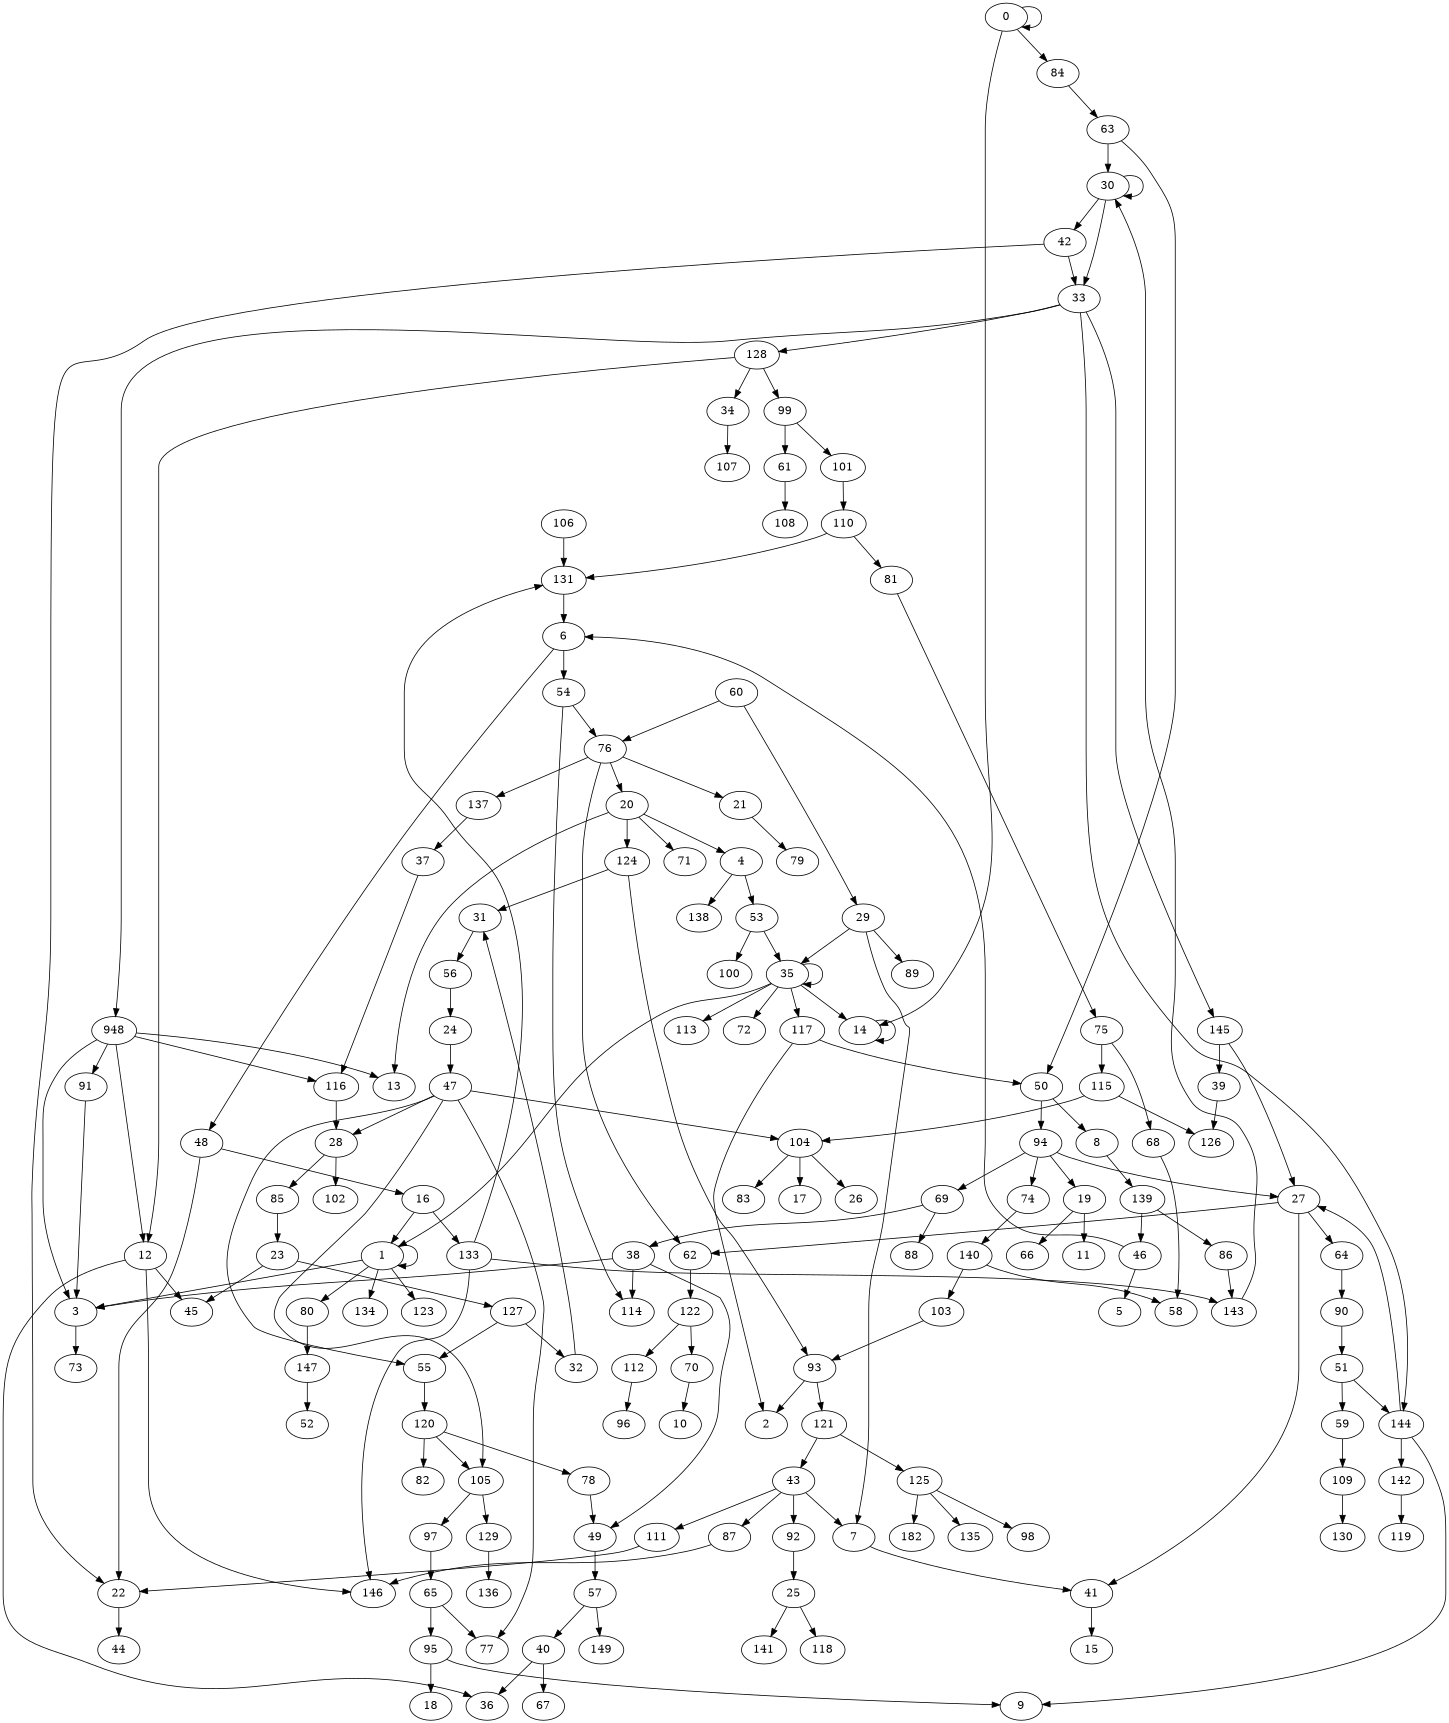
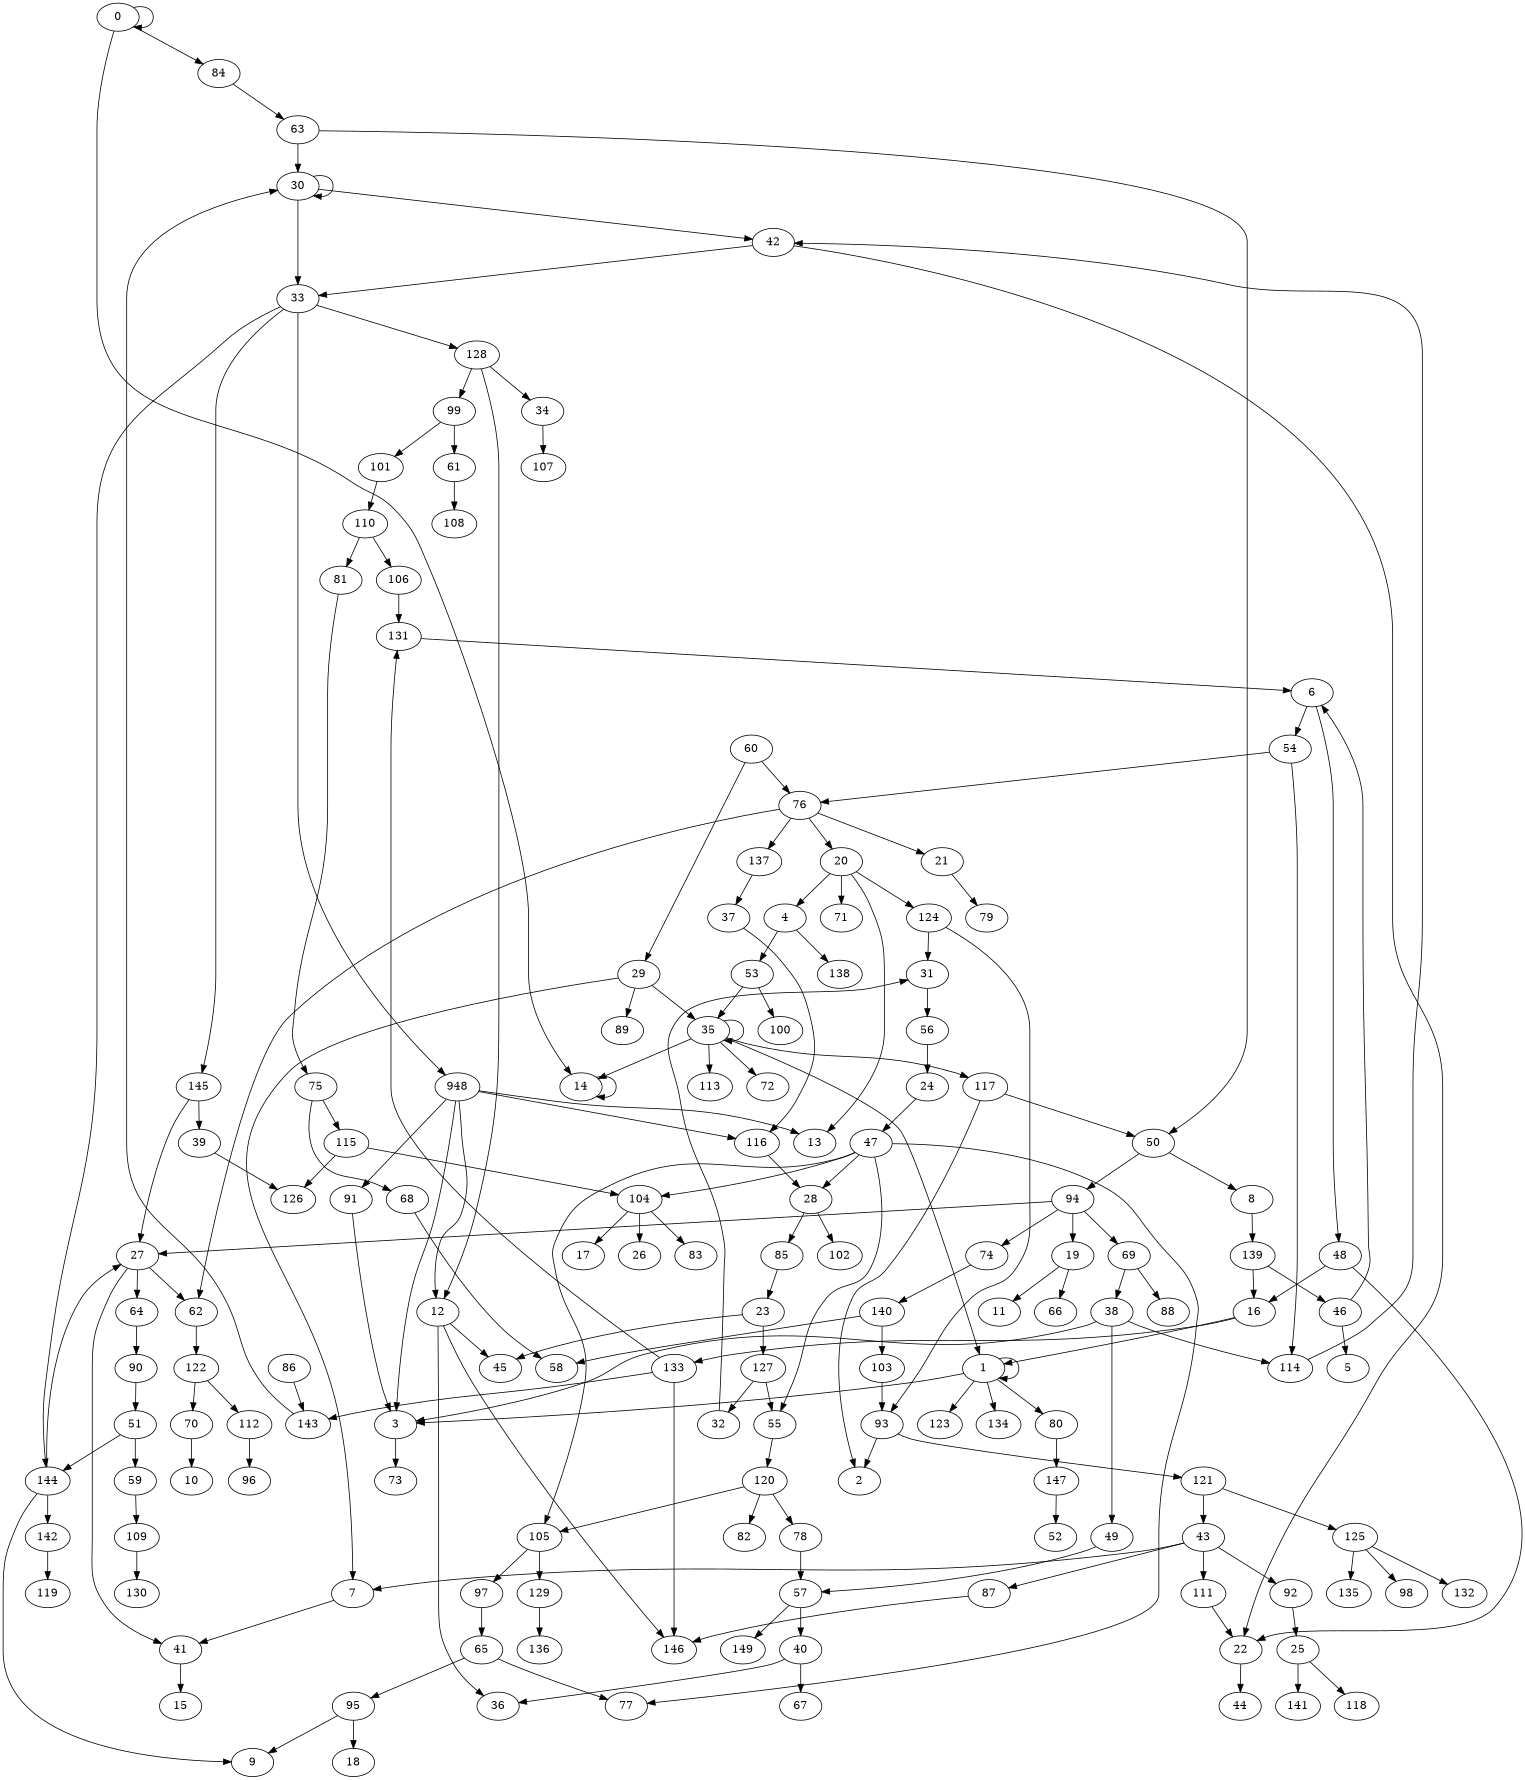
none -> (1422, 554)
(712, 562) -> (380, 549)
(1184, 1227) -> (1253, 1280)
(591, 1505) -> (801, 1562)
(912, 1537) -> (1465, 1594)
